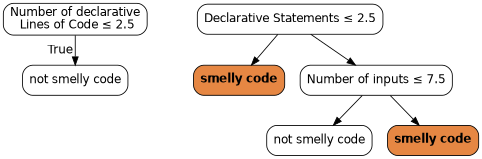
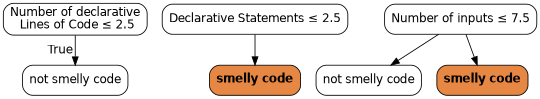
(330, 47) -> none
